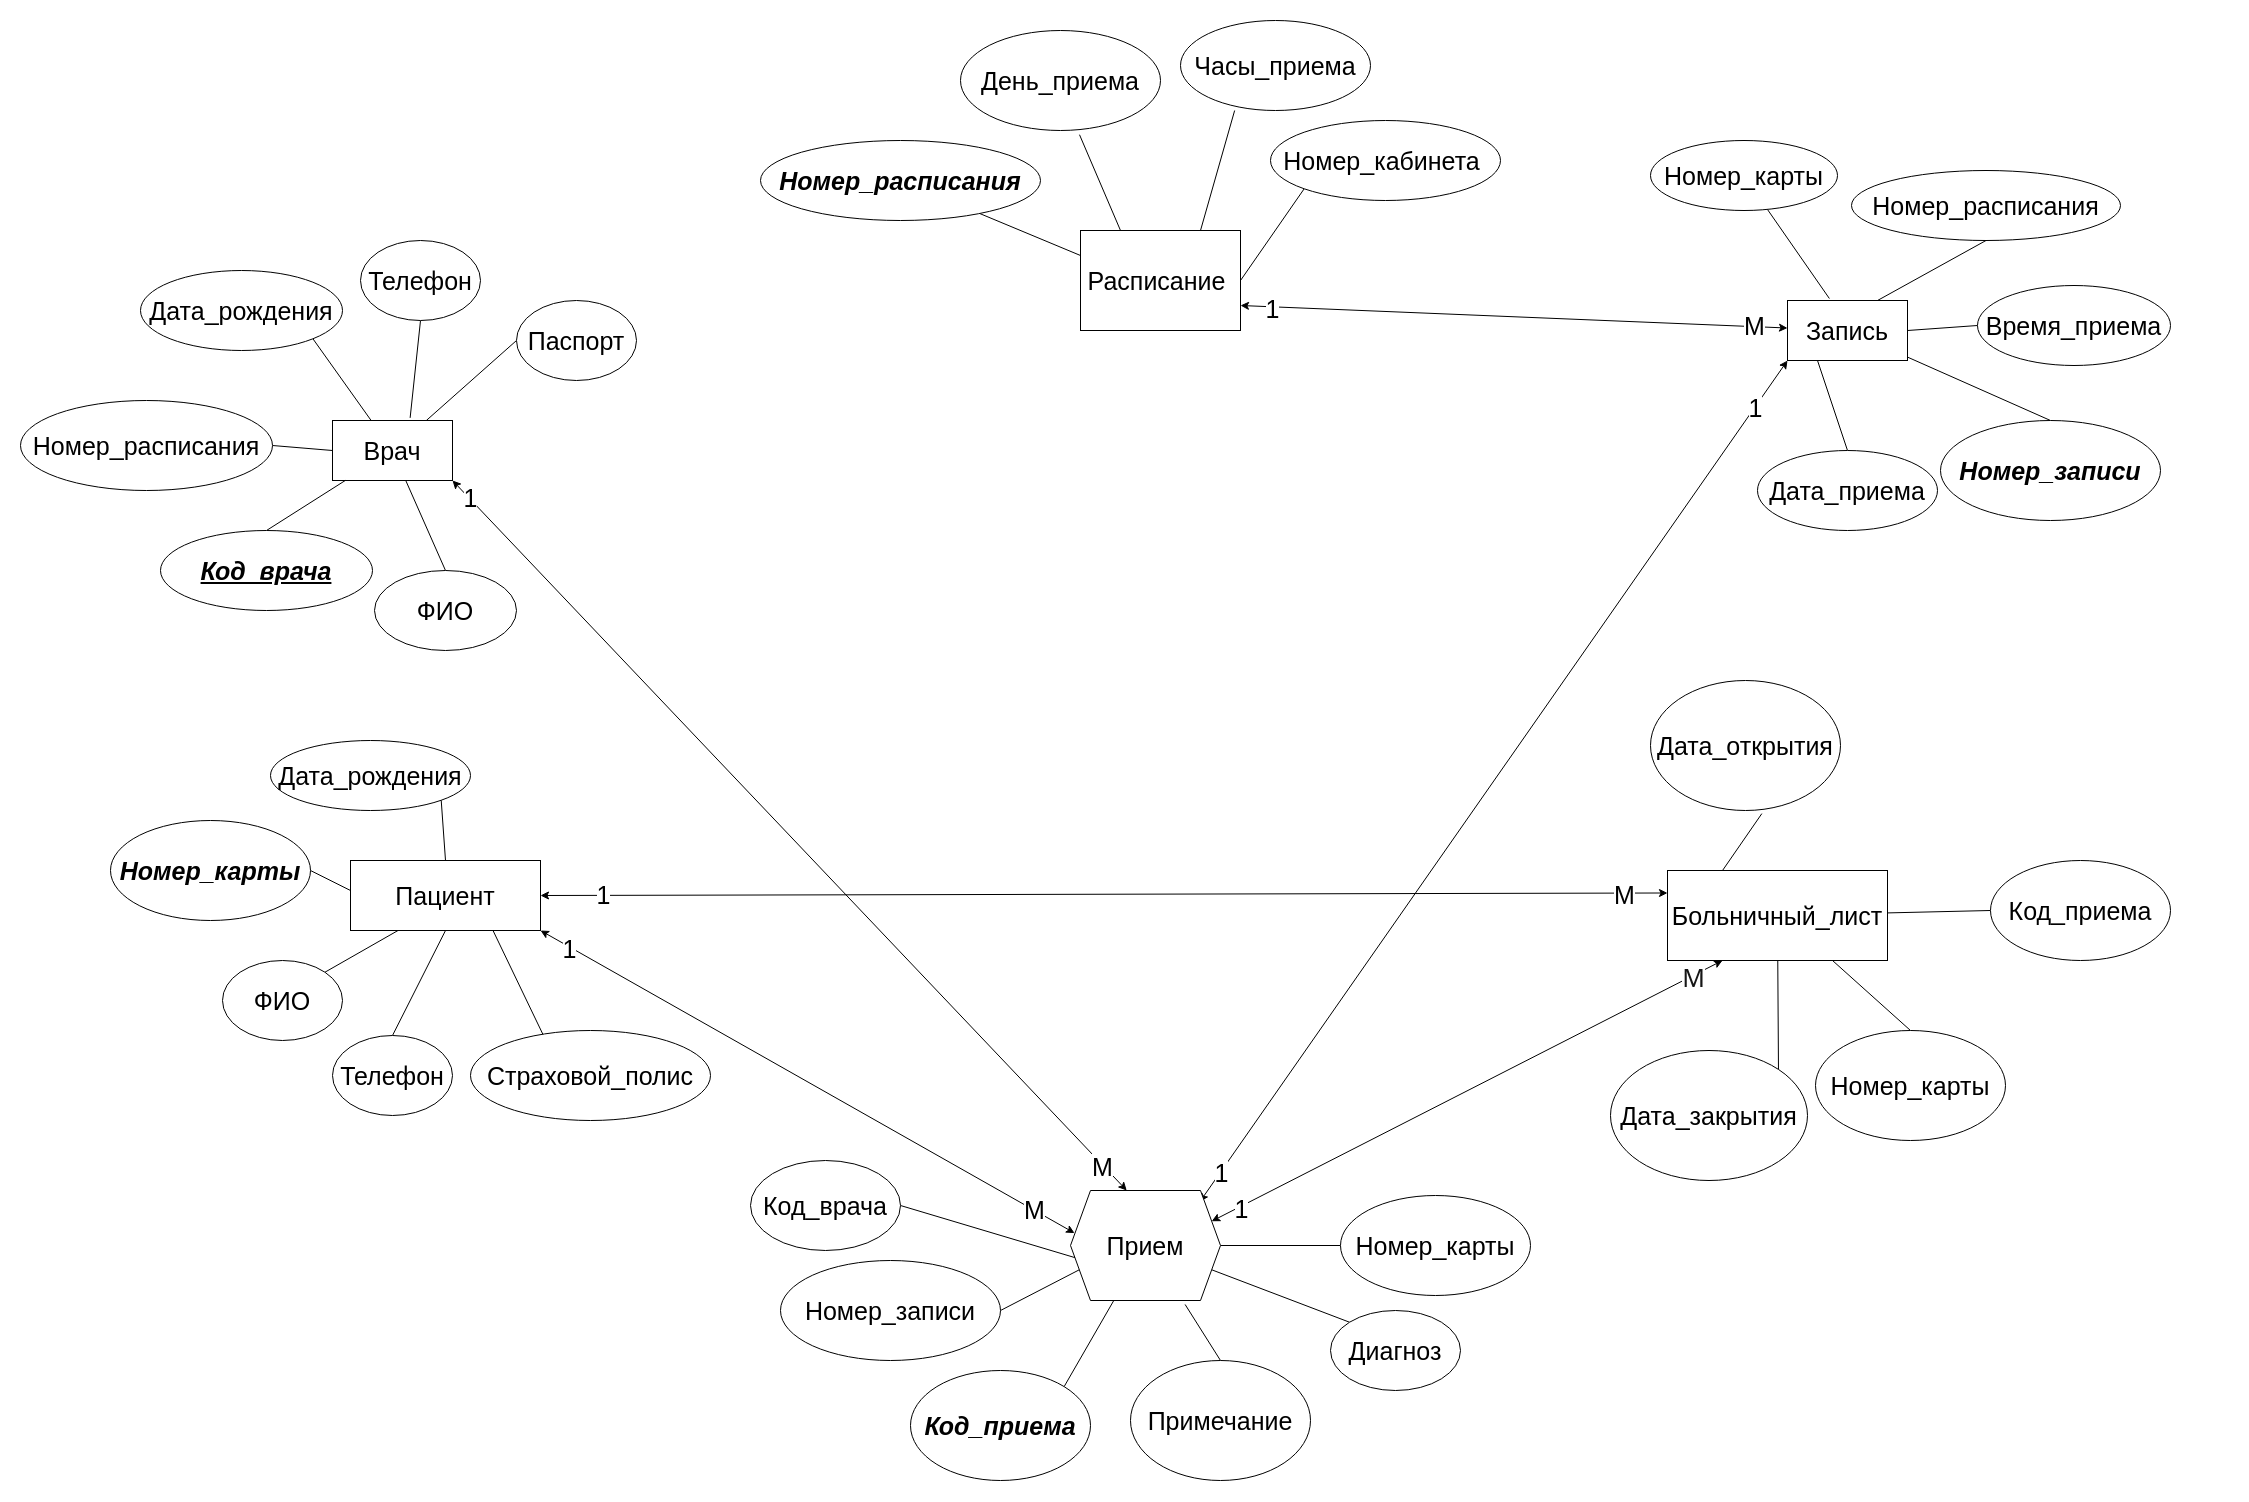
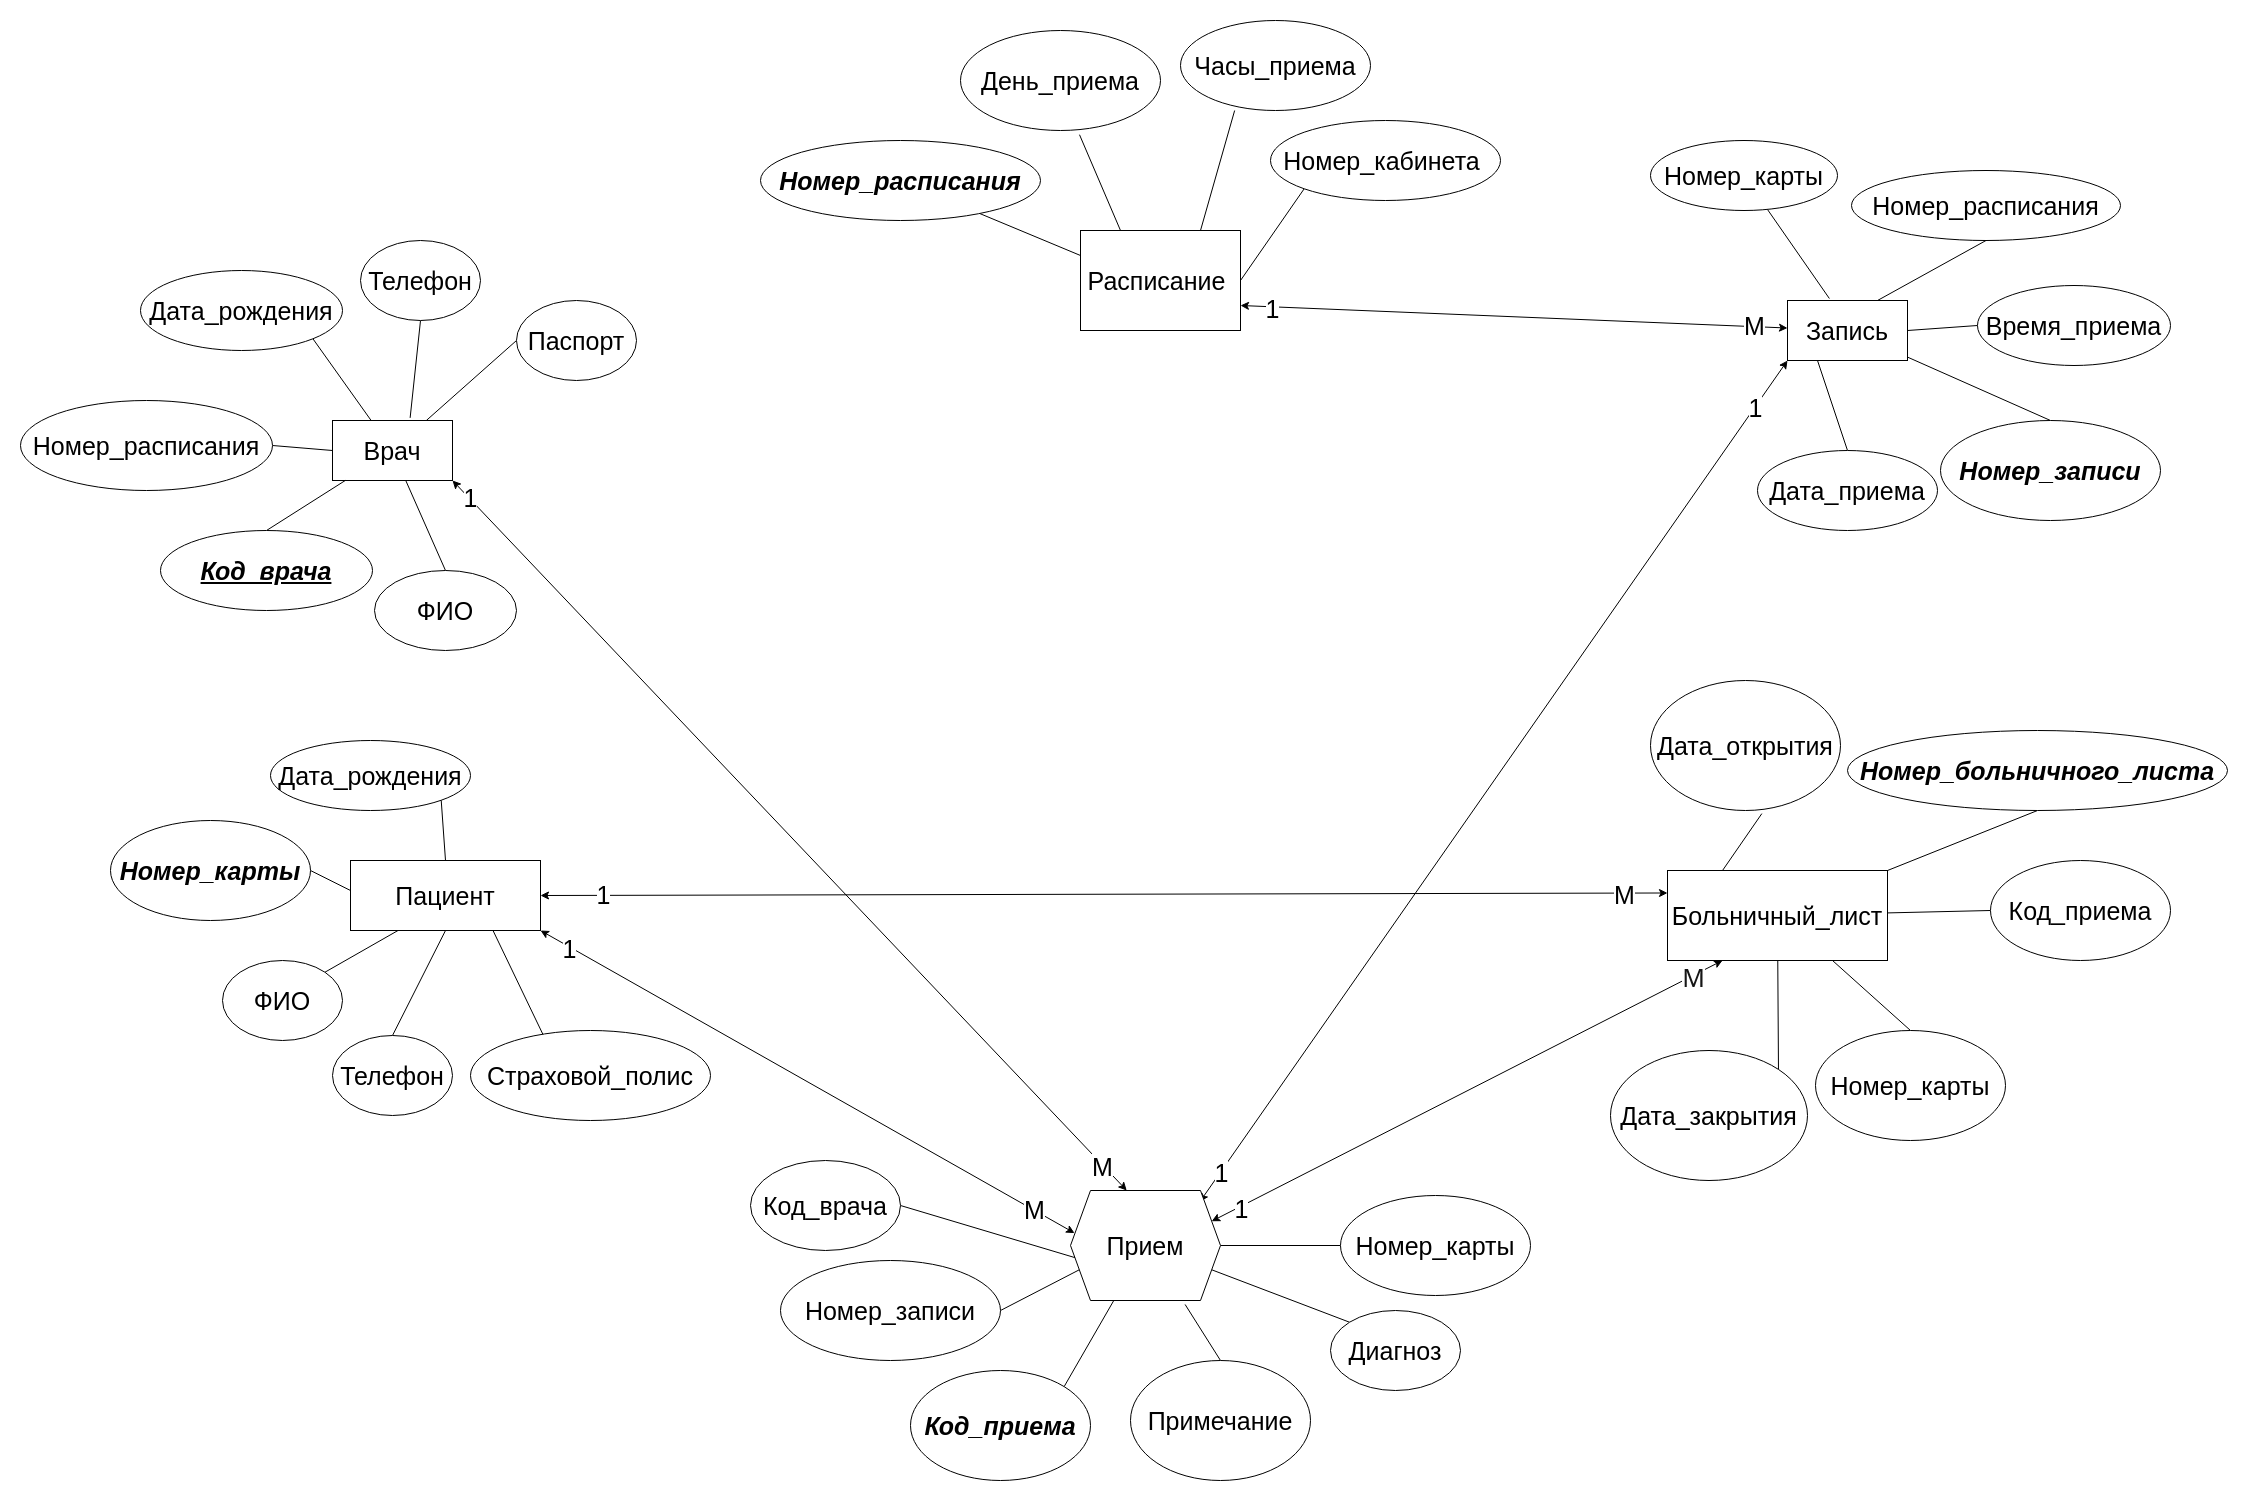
none -> (2038, 771)
none -> (1963, 840)
